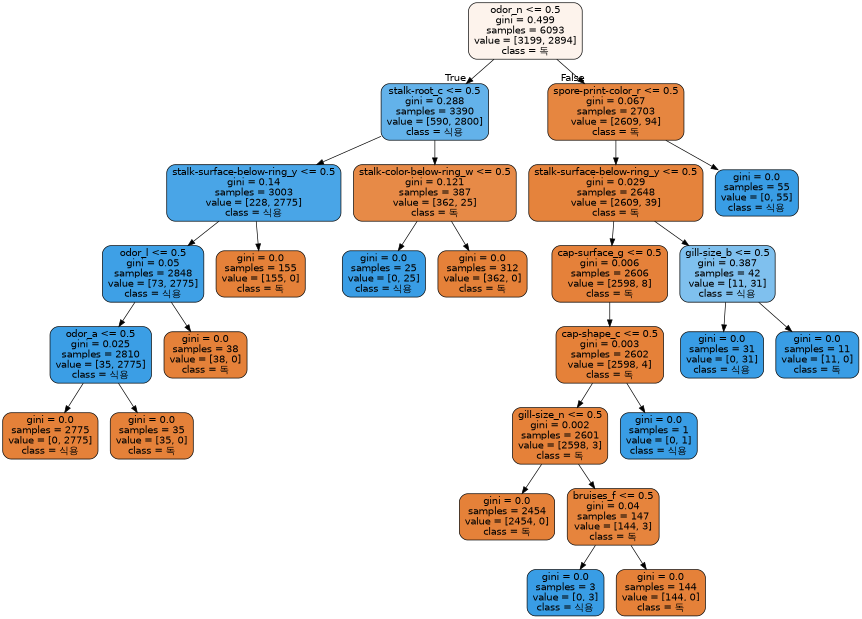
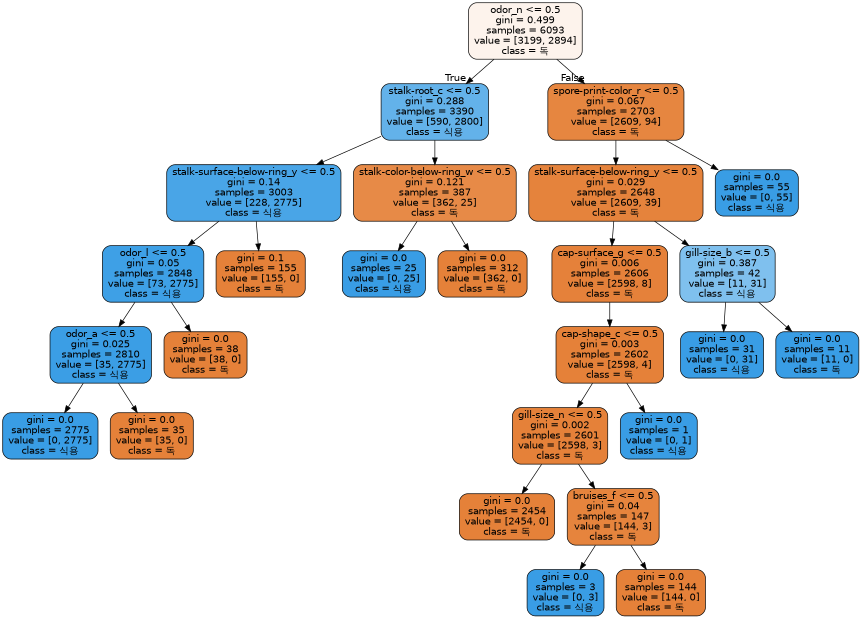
(261, 274) -> (261, 274)
(50, 436) -> (50, 436)
